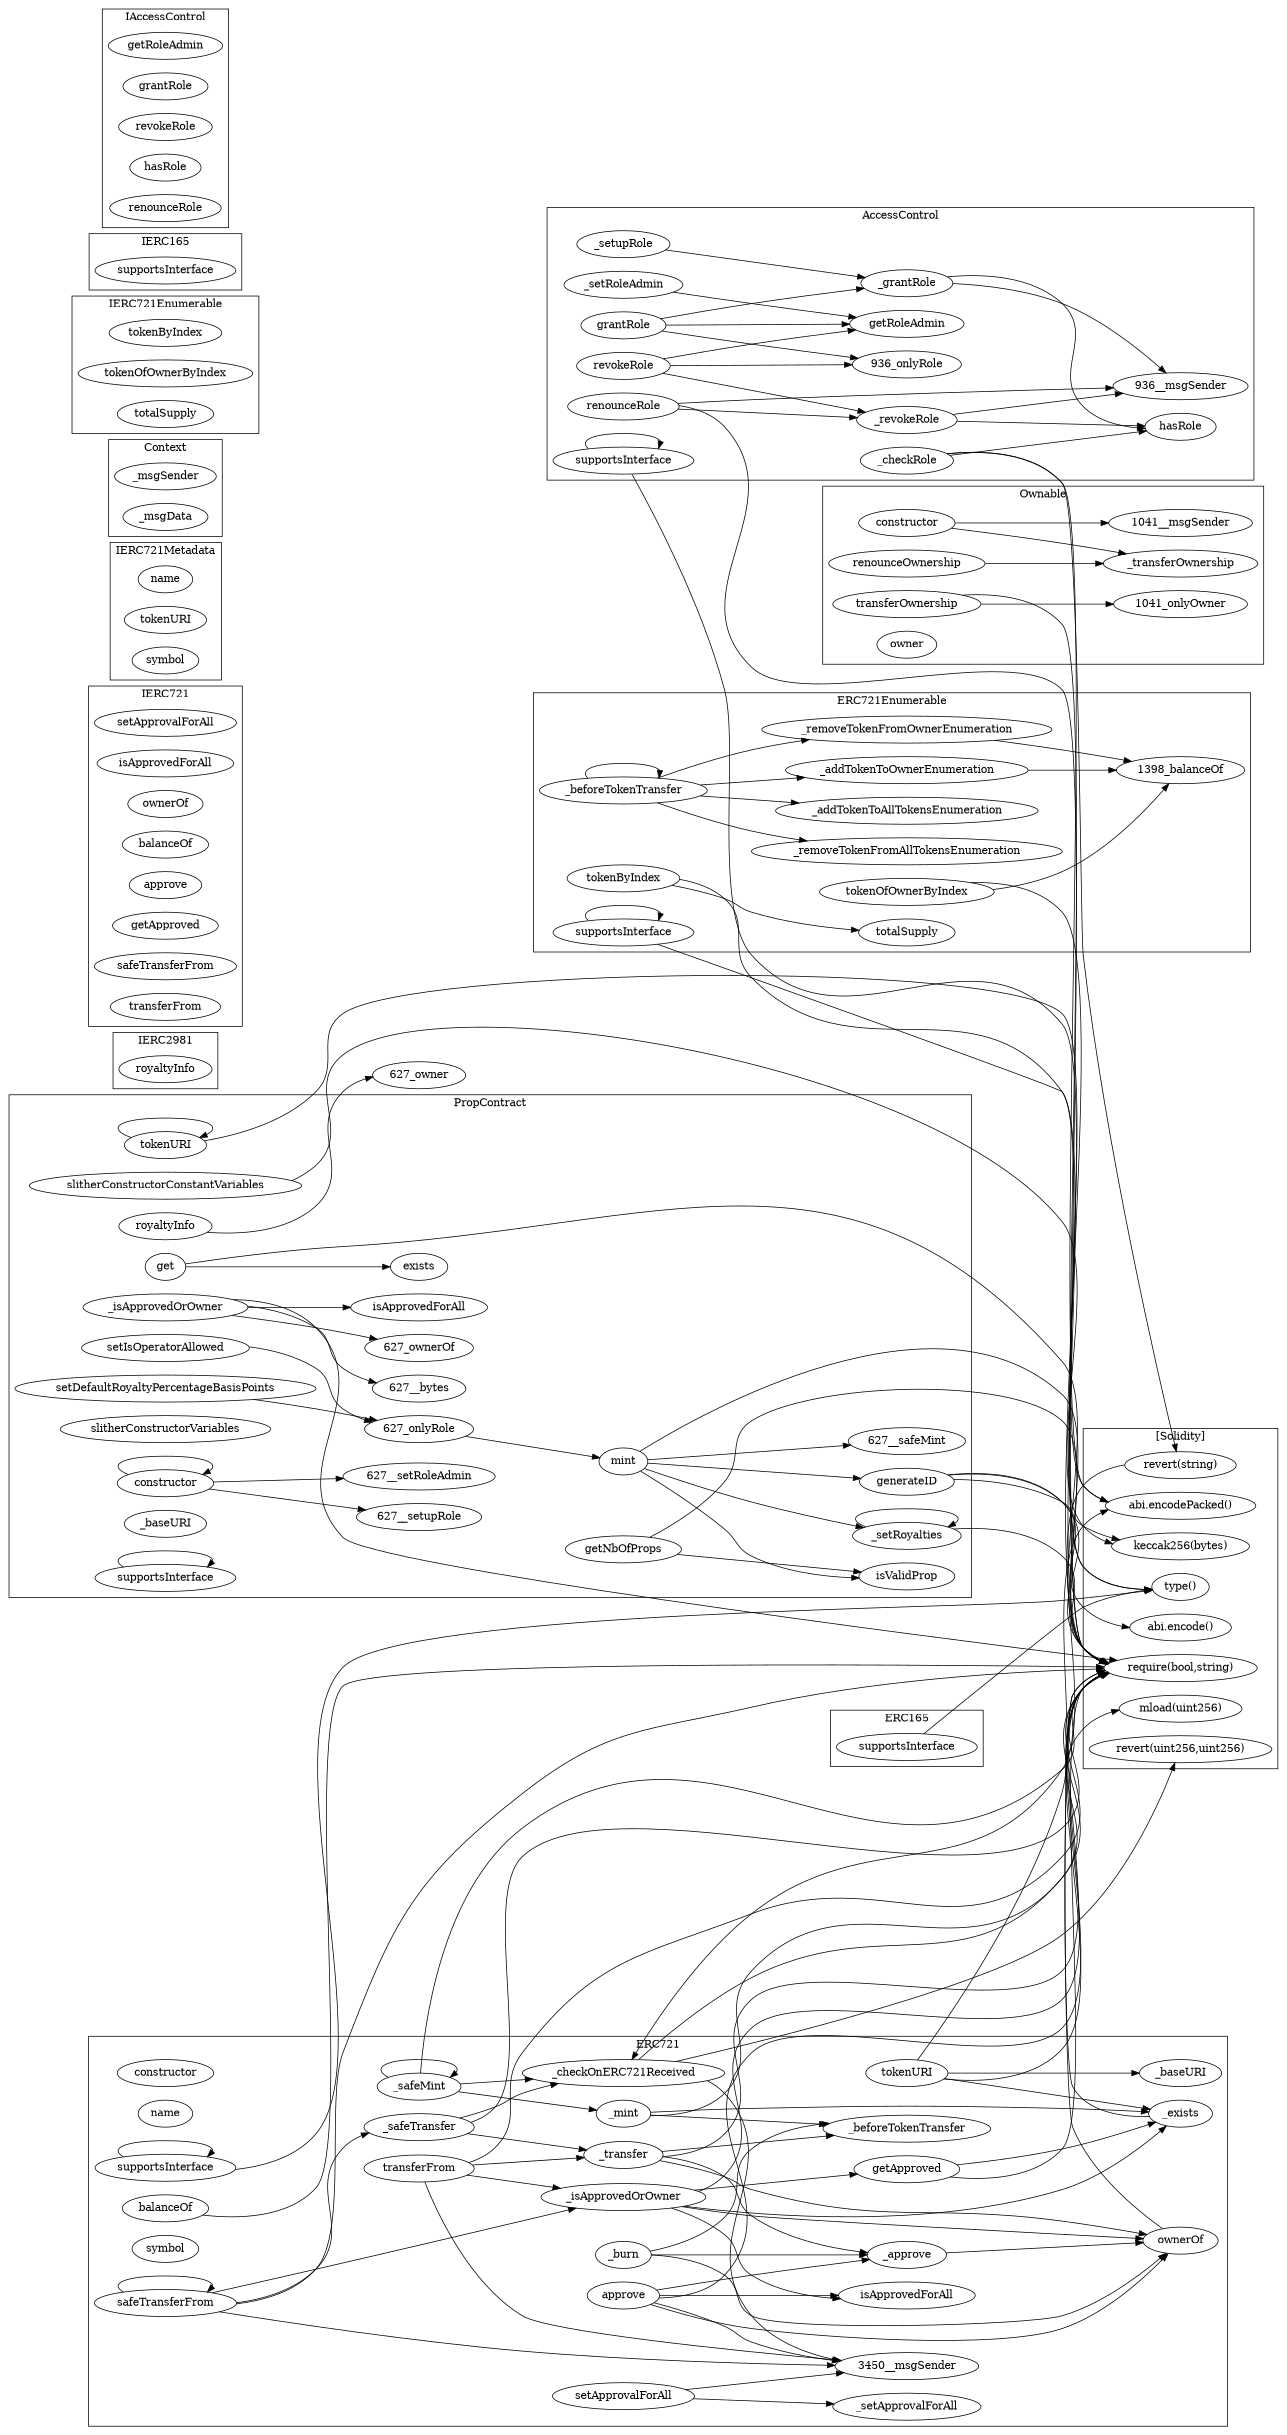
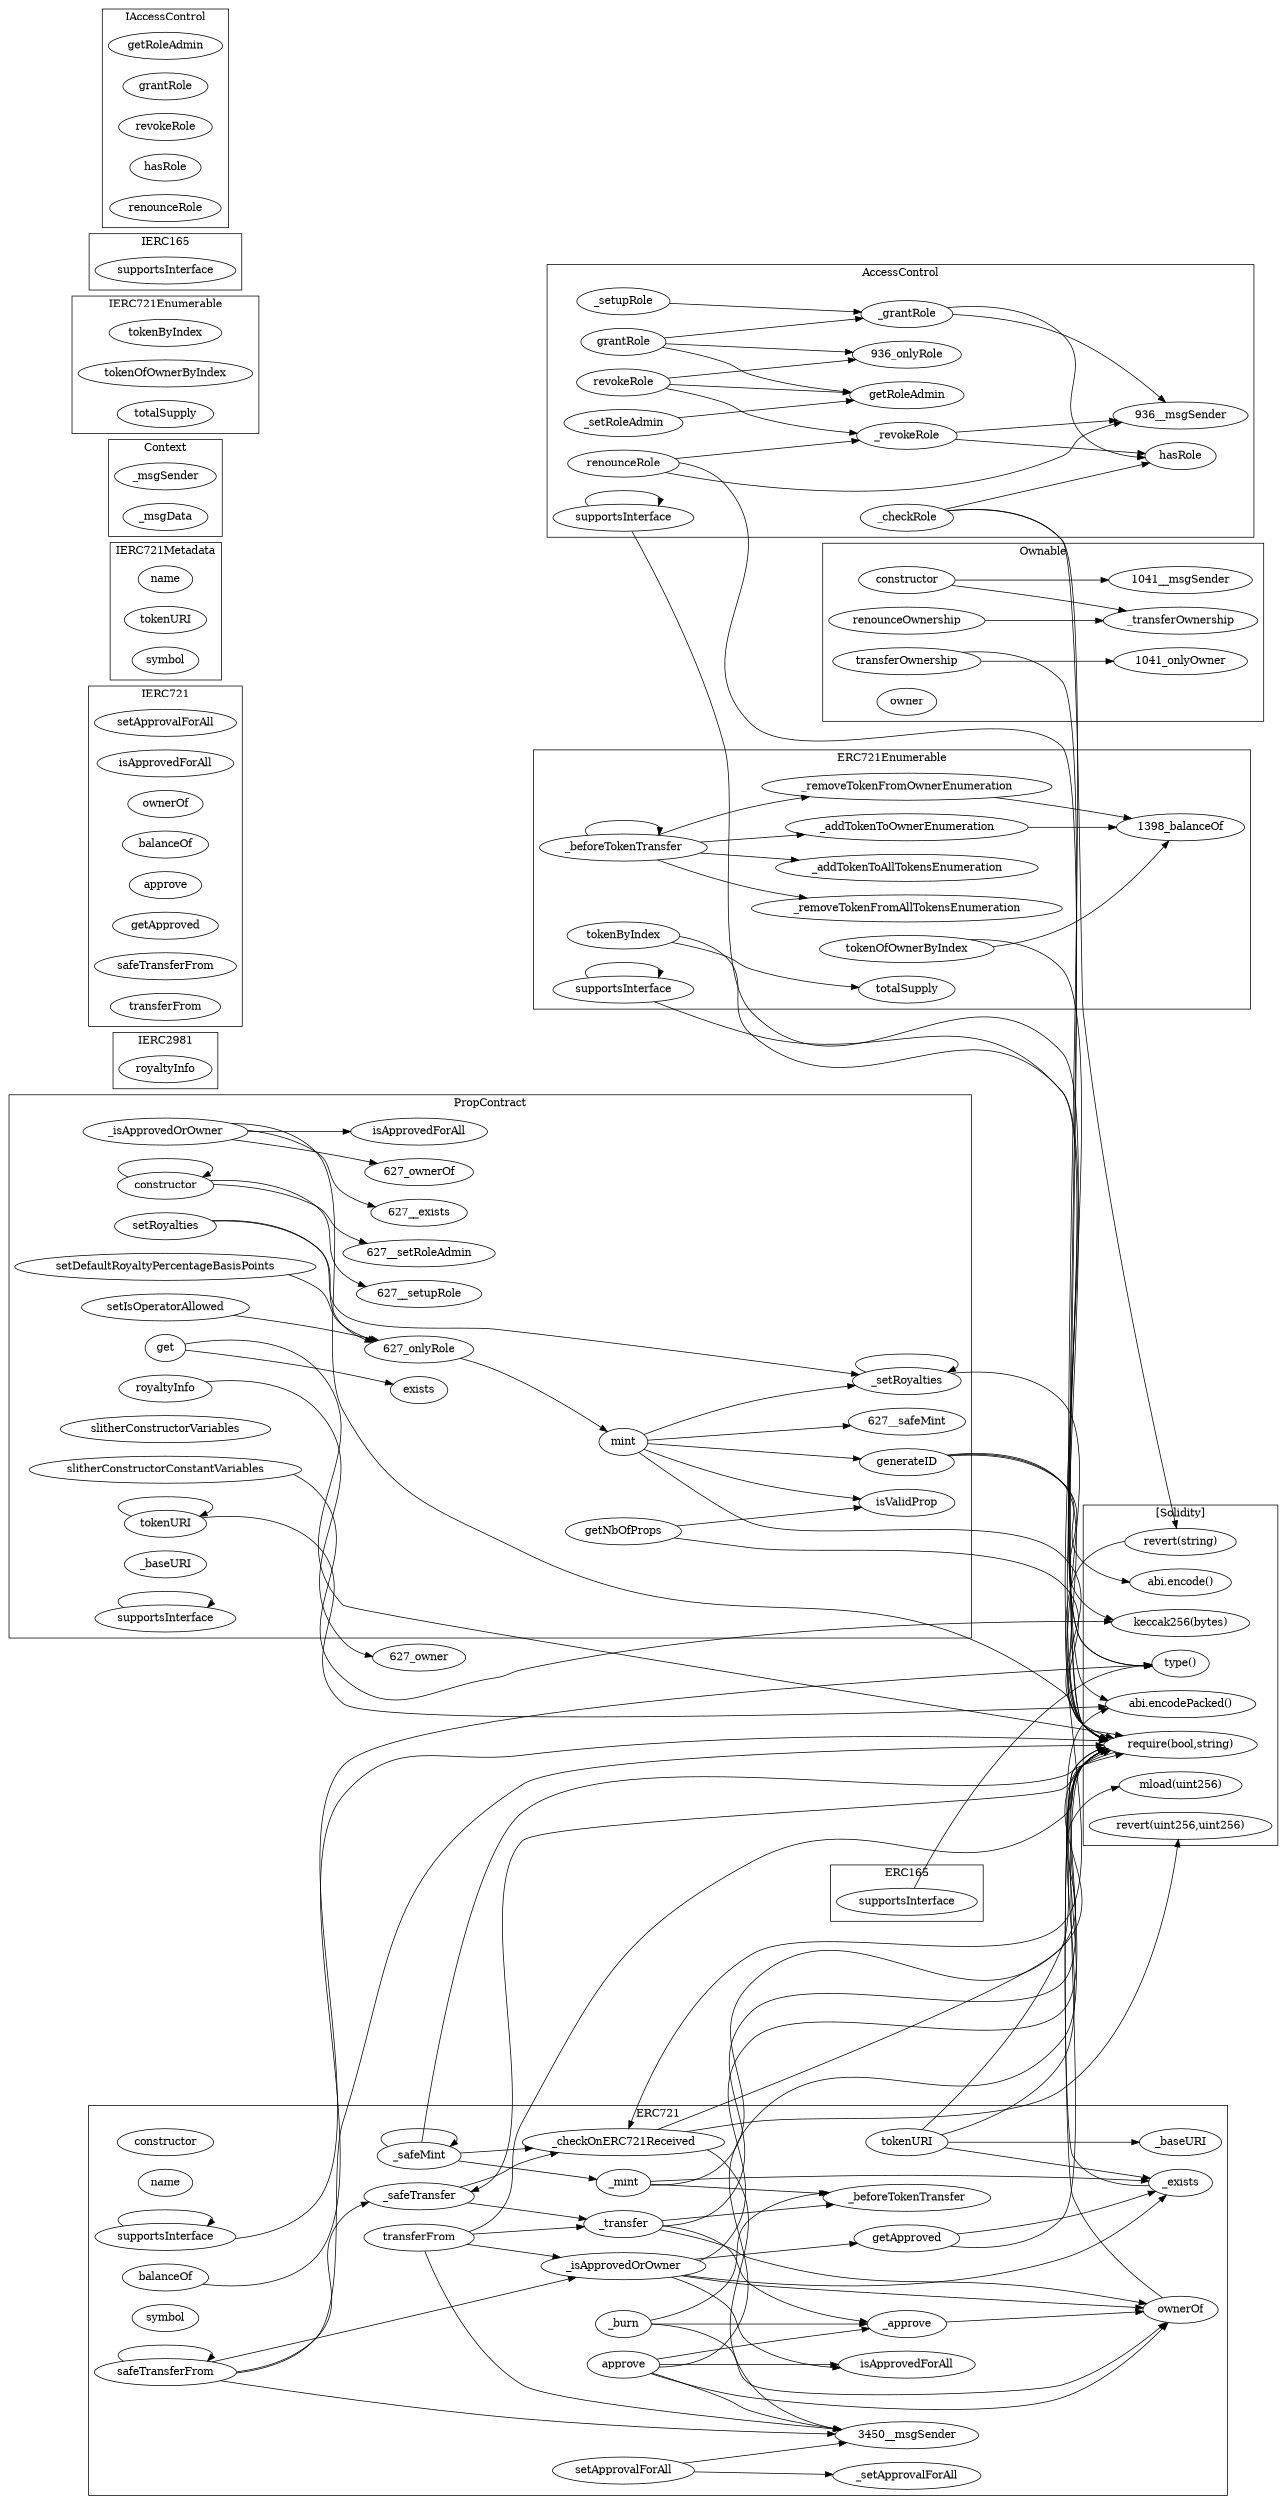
none -> (165, 1226)
(419, 1389) -> (419, 1213)
(735, 1836) -> (644, 1823)
